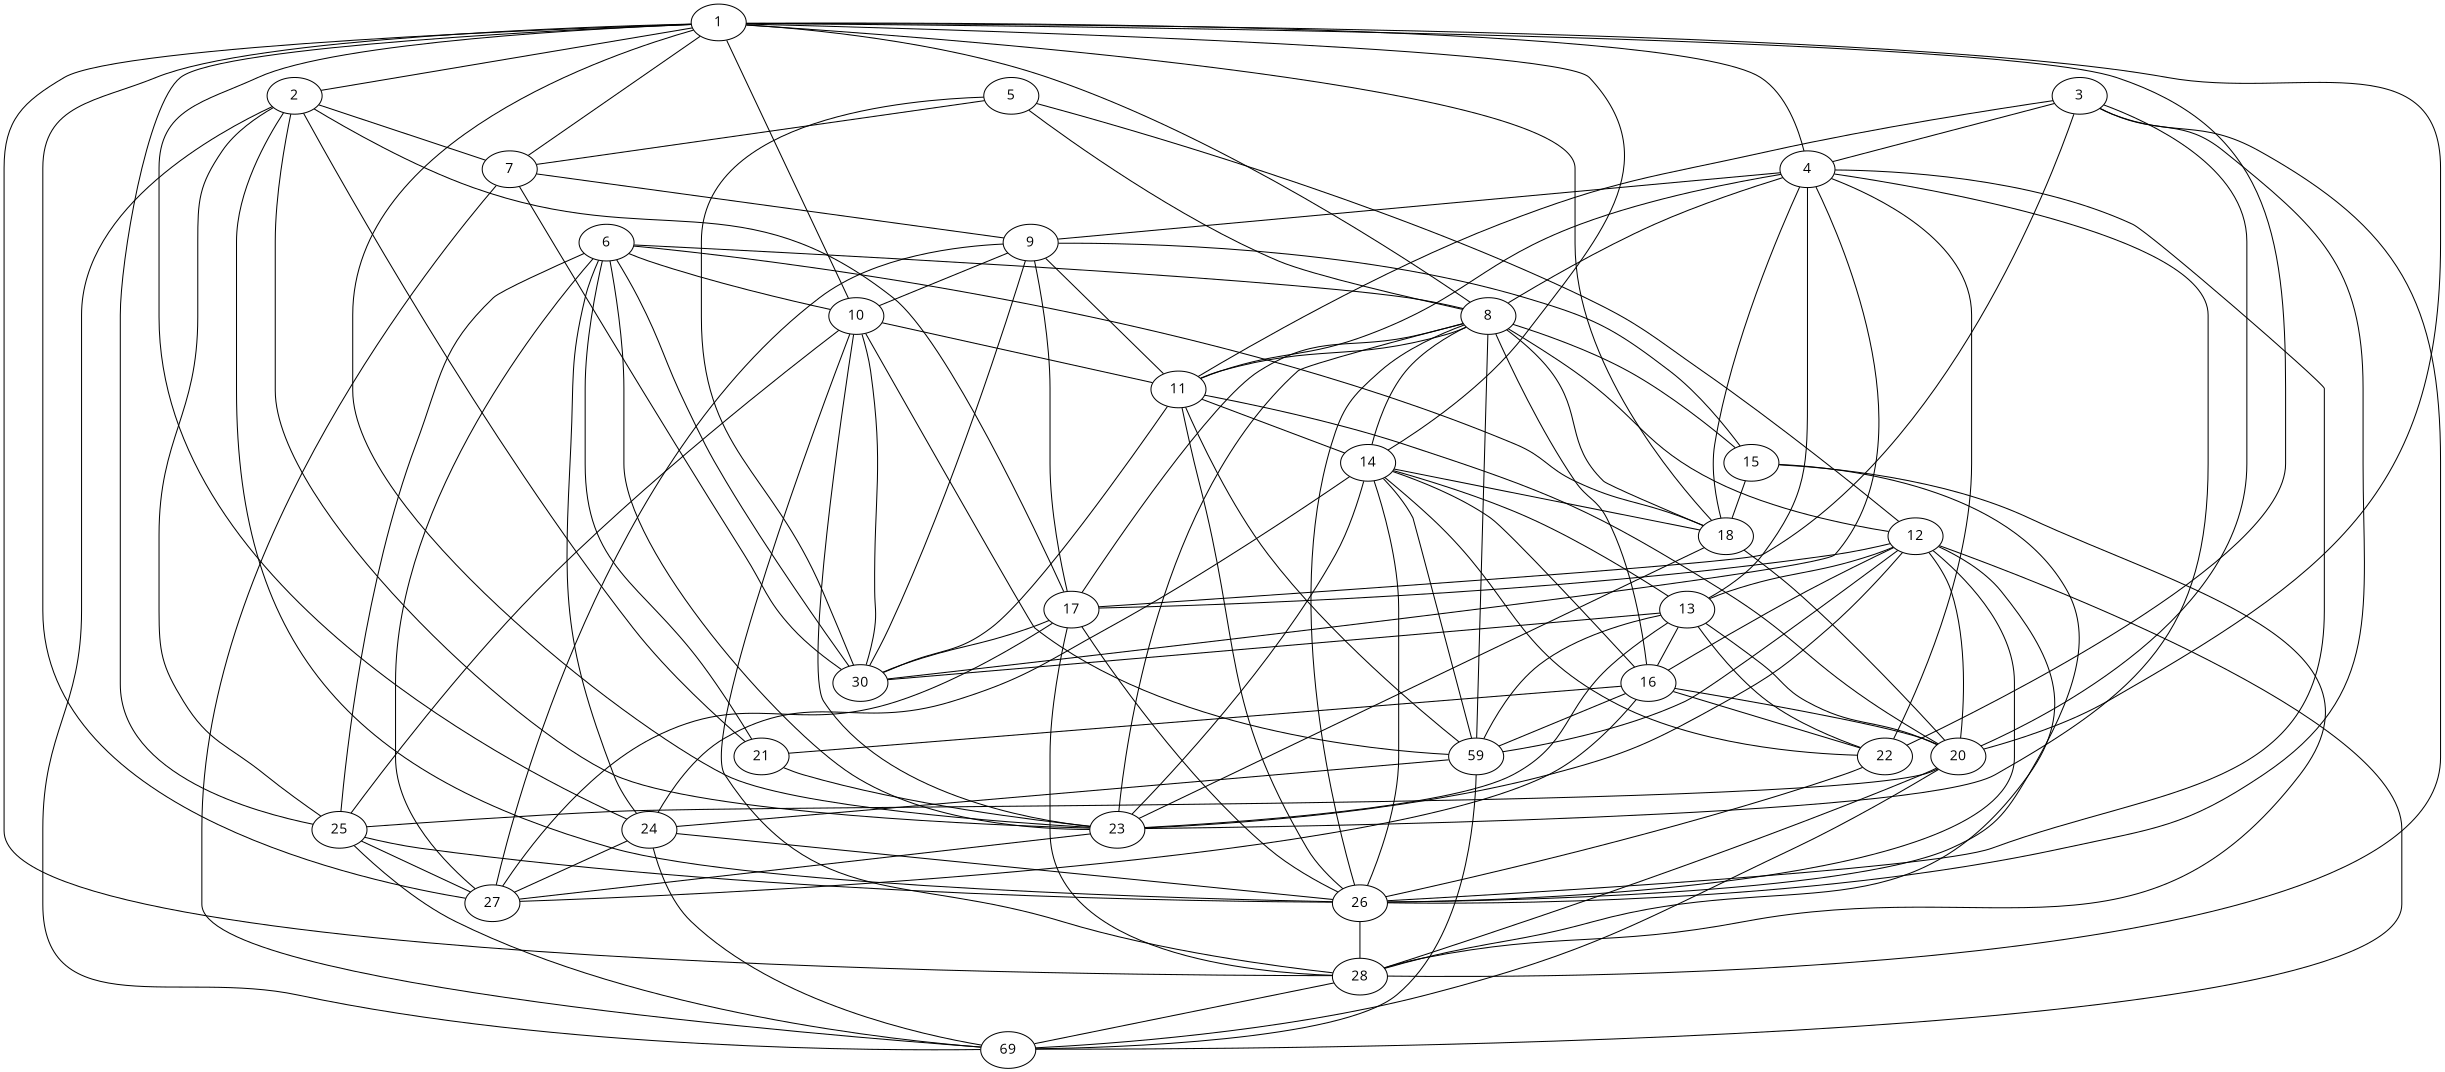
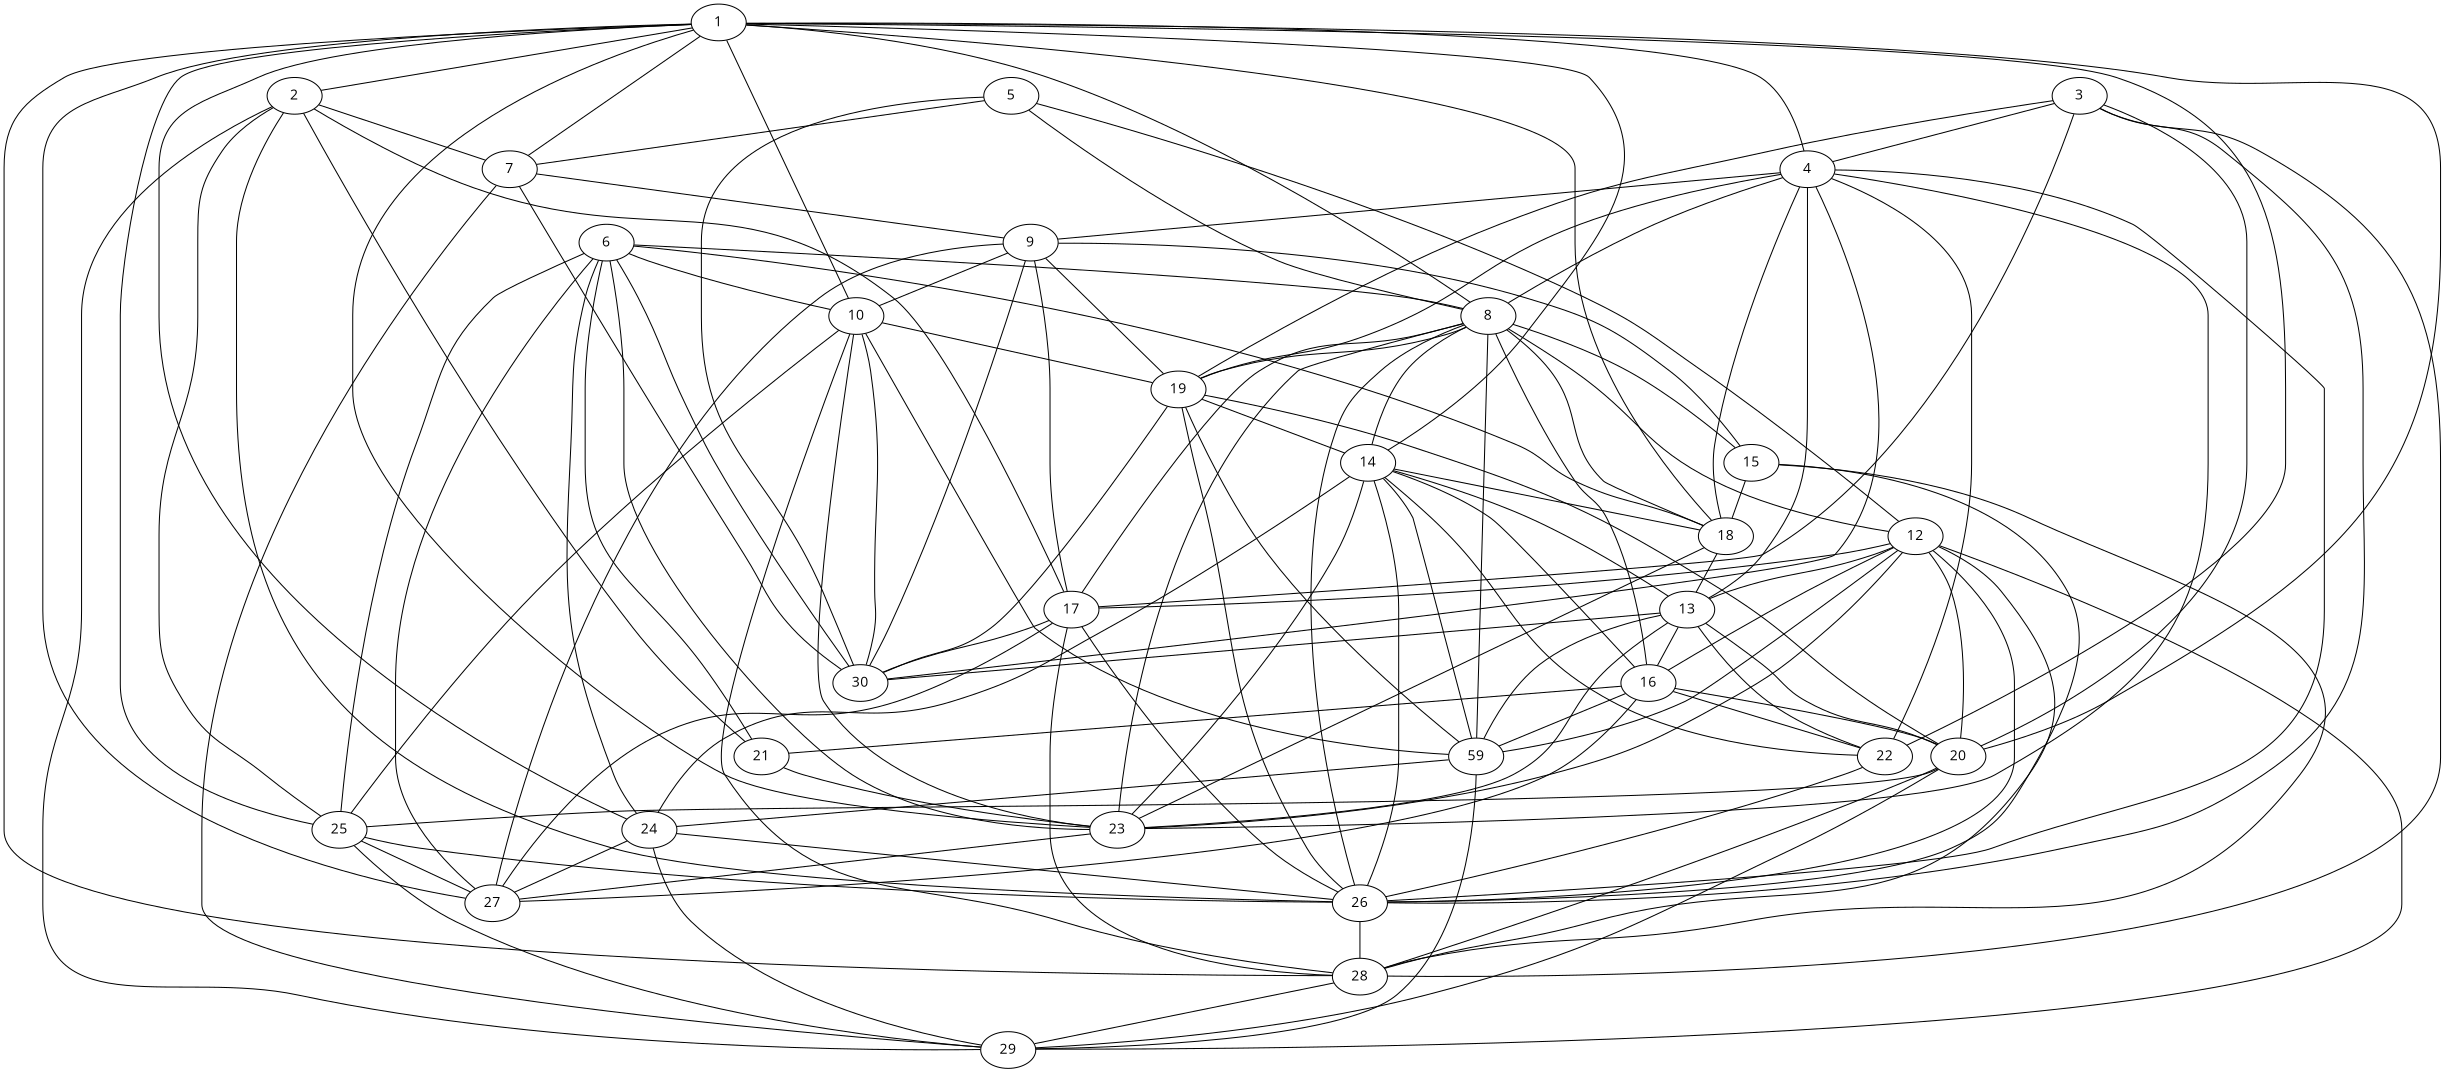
(1178, 389) -> (1178, 389)
(1849, 640) -> (1707, 573)
(483, 681) -> none
(1008, 1050) -> (1008, 1050)
